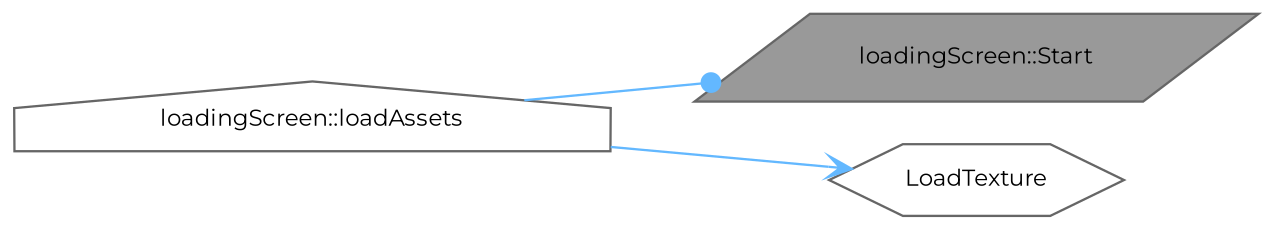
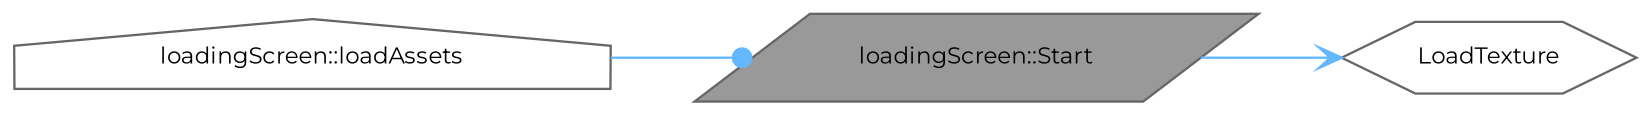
(720, 157) -> (1260, 58)
